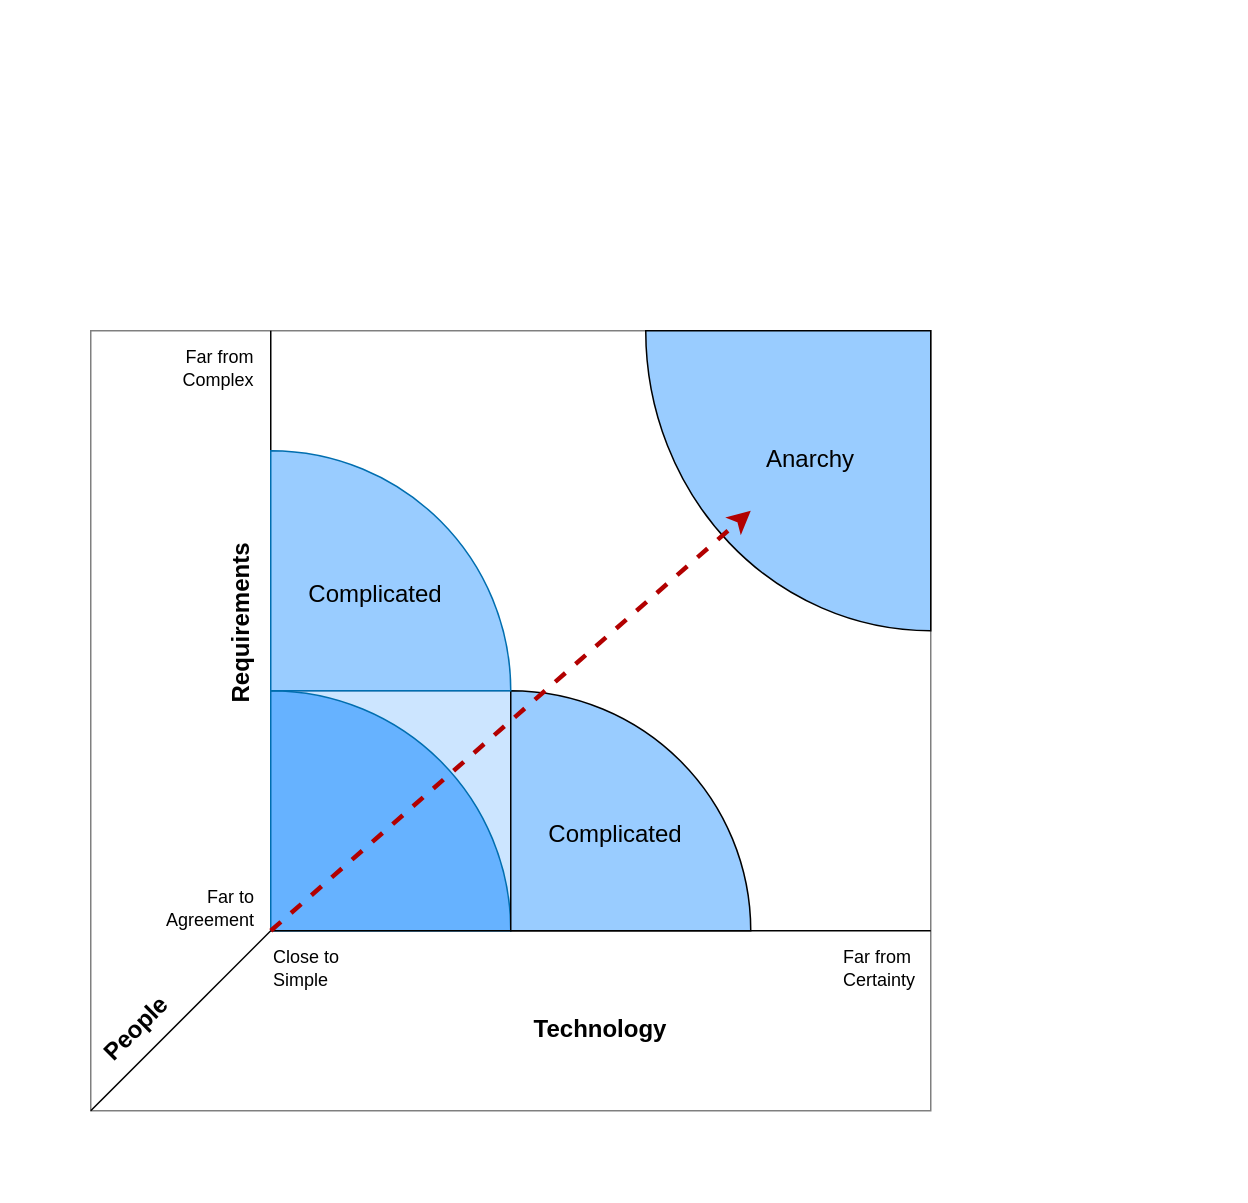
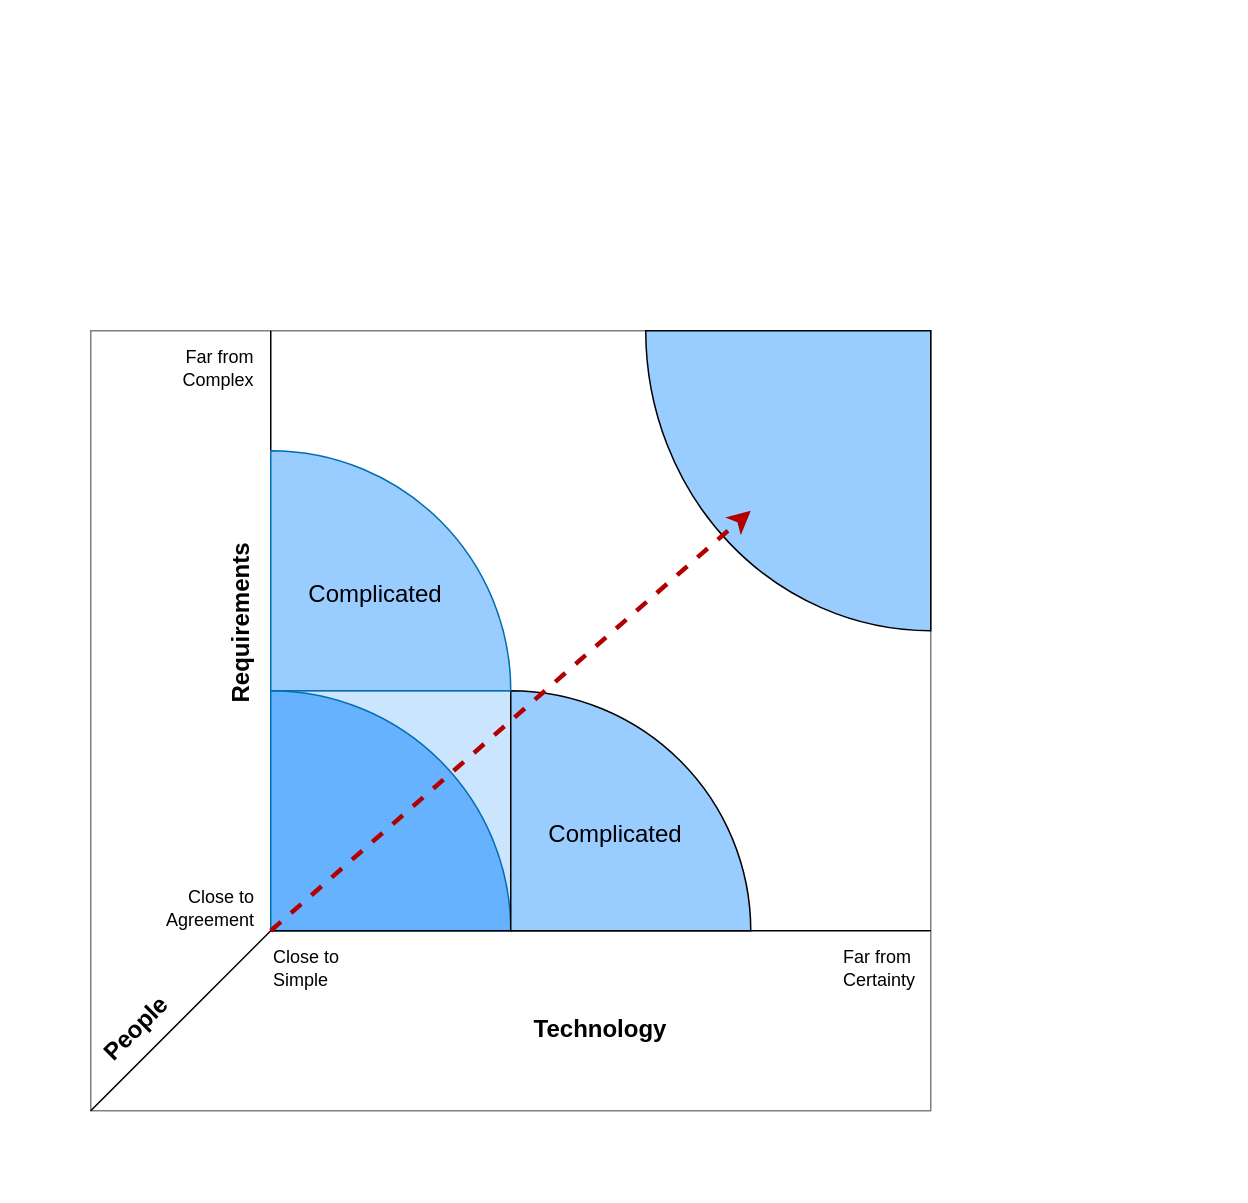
(811, 458) -> none
(211, 908) -> (211, 908)
